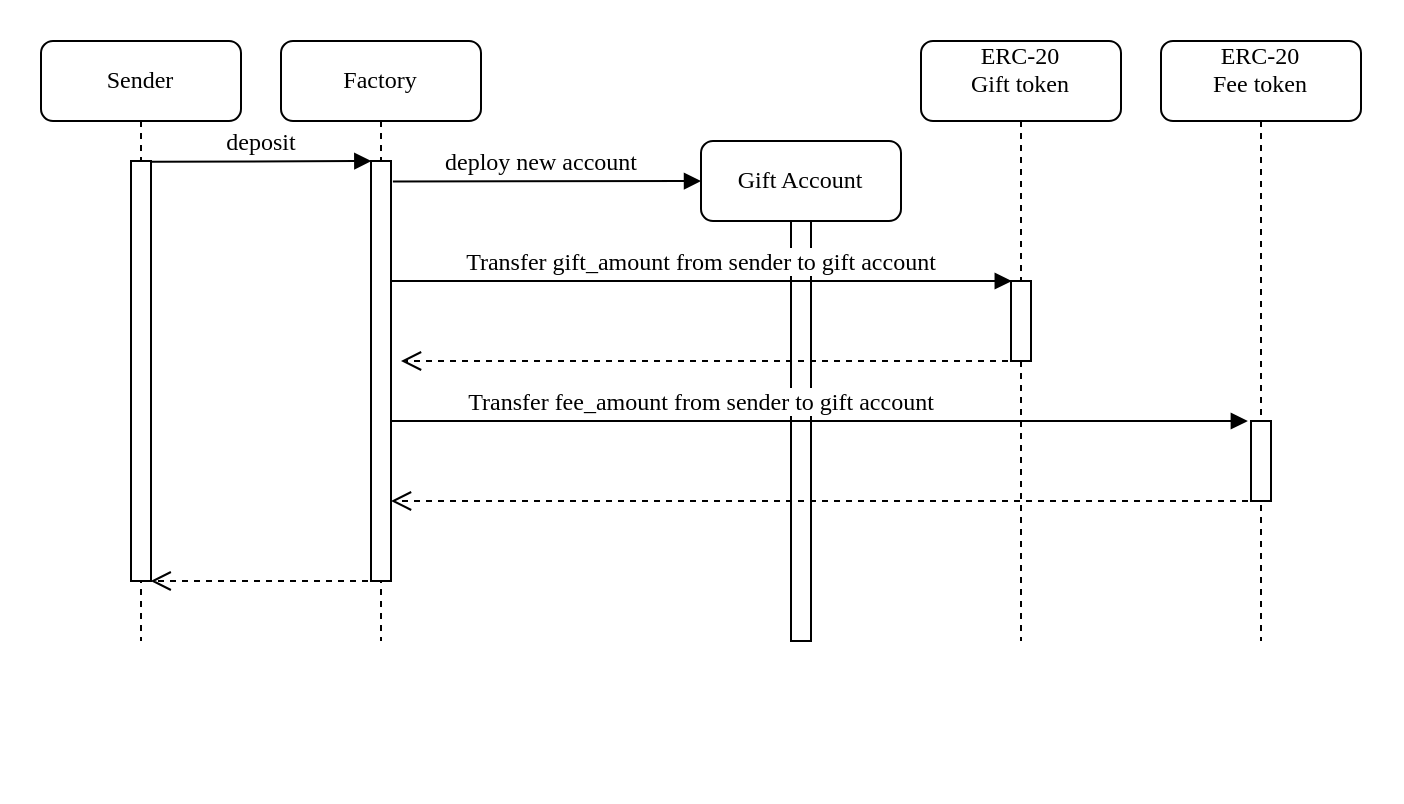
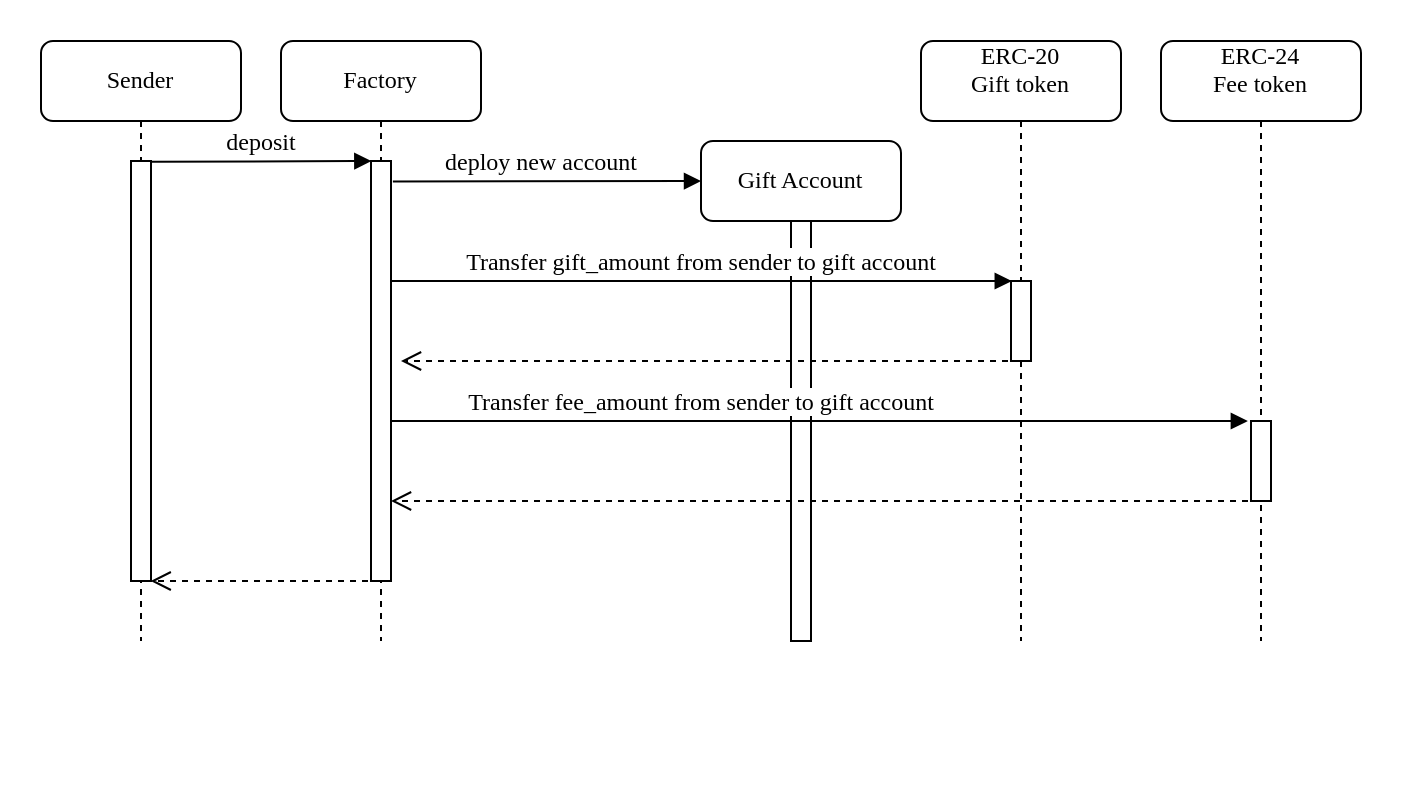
(1261, 81) -> (1261, 81)
